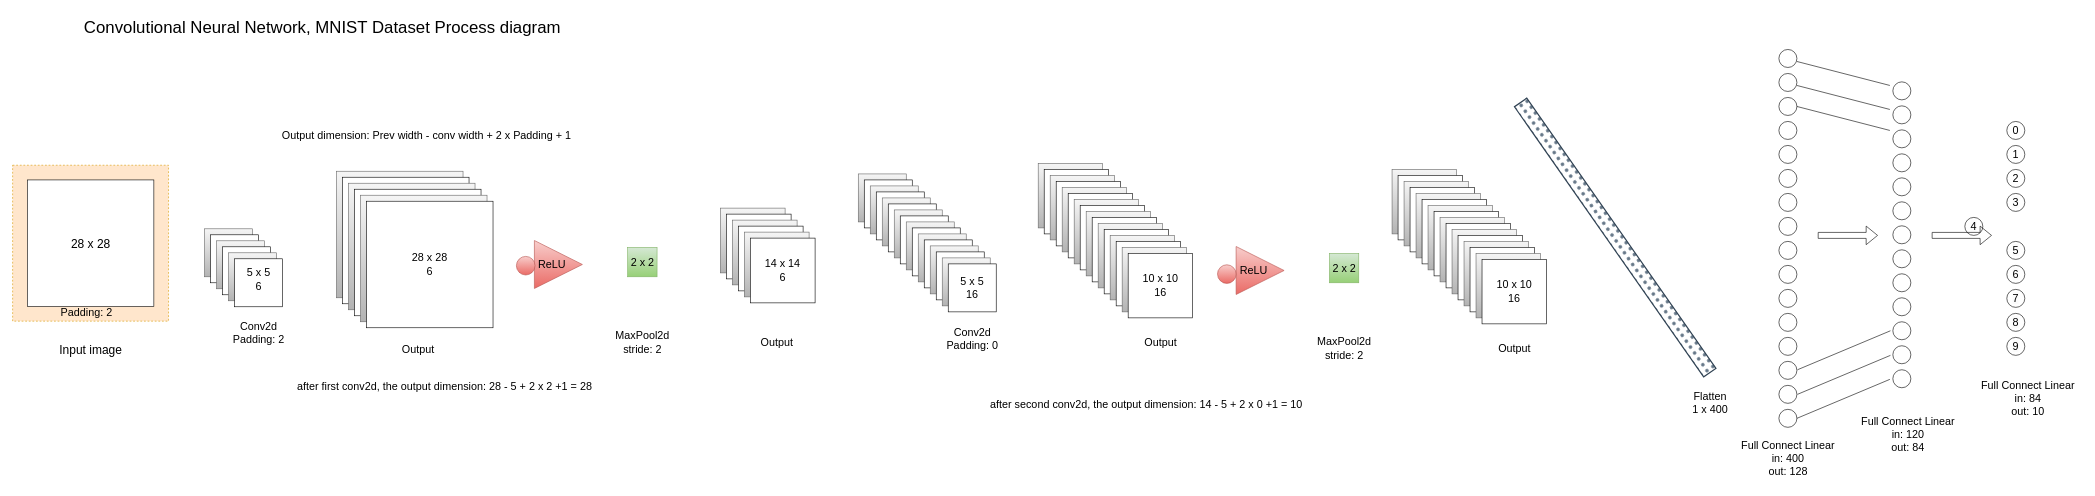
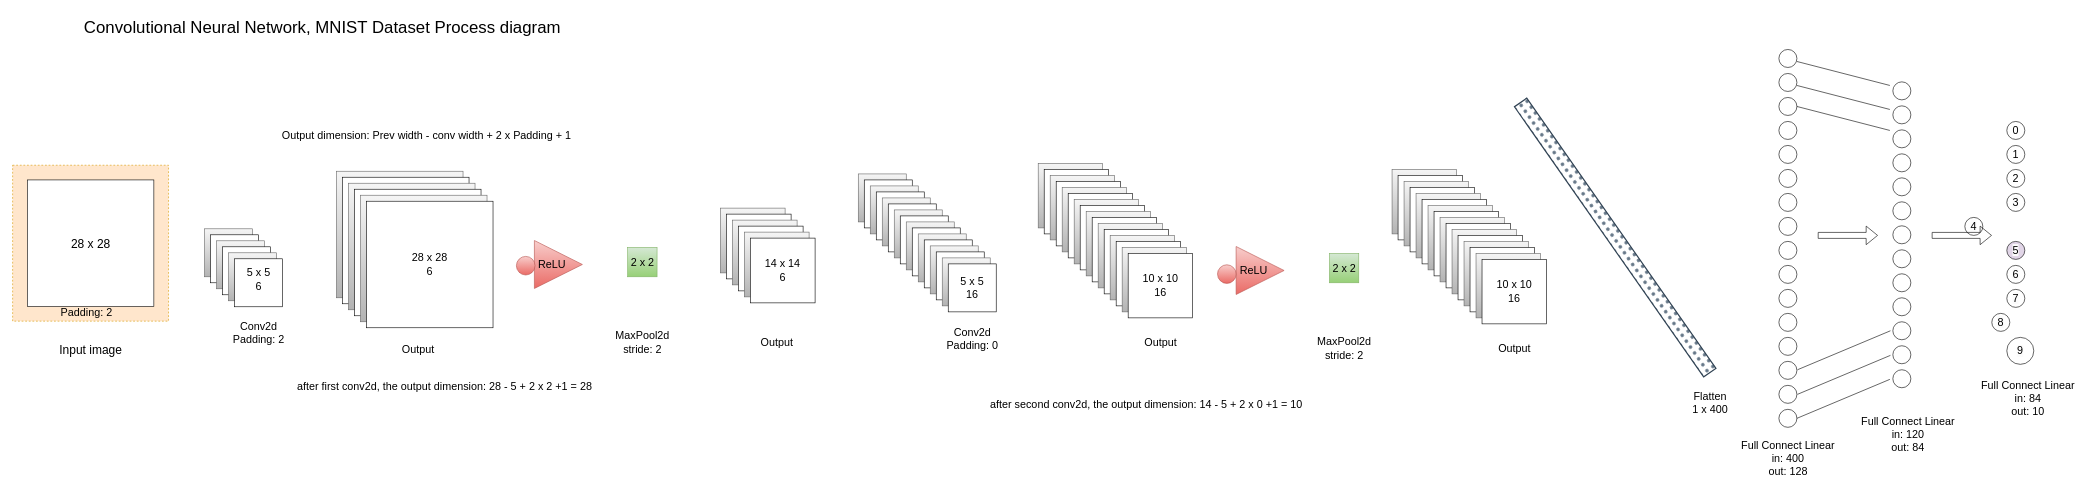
(2016, 251) -> (2016, 251)
(2016, 323) -> (2001, 323)
(2016, 347) -> (2021, 351)
